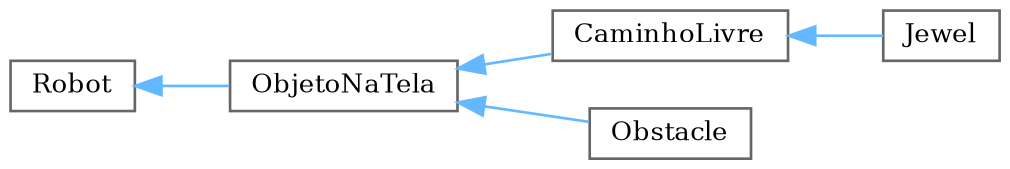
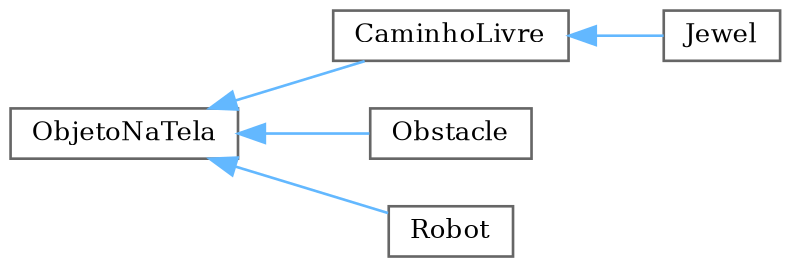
(196, 86) -> (312, 190)
